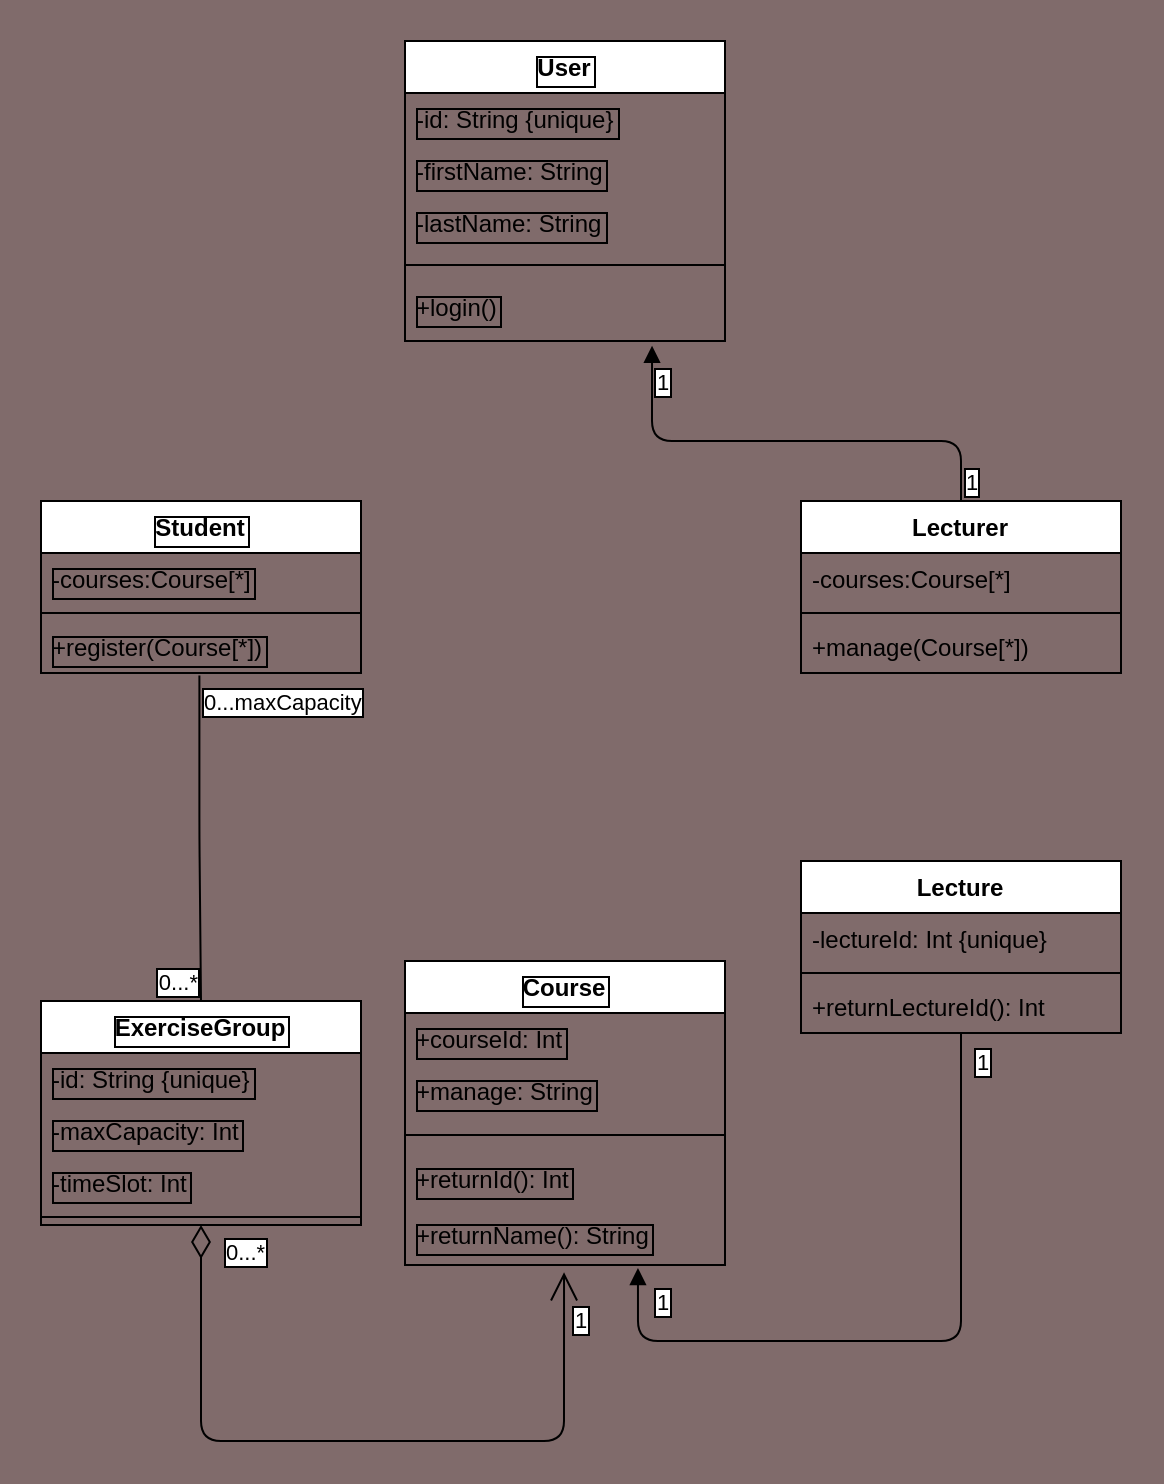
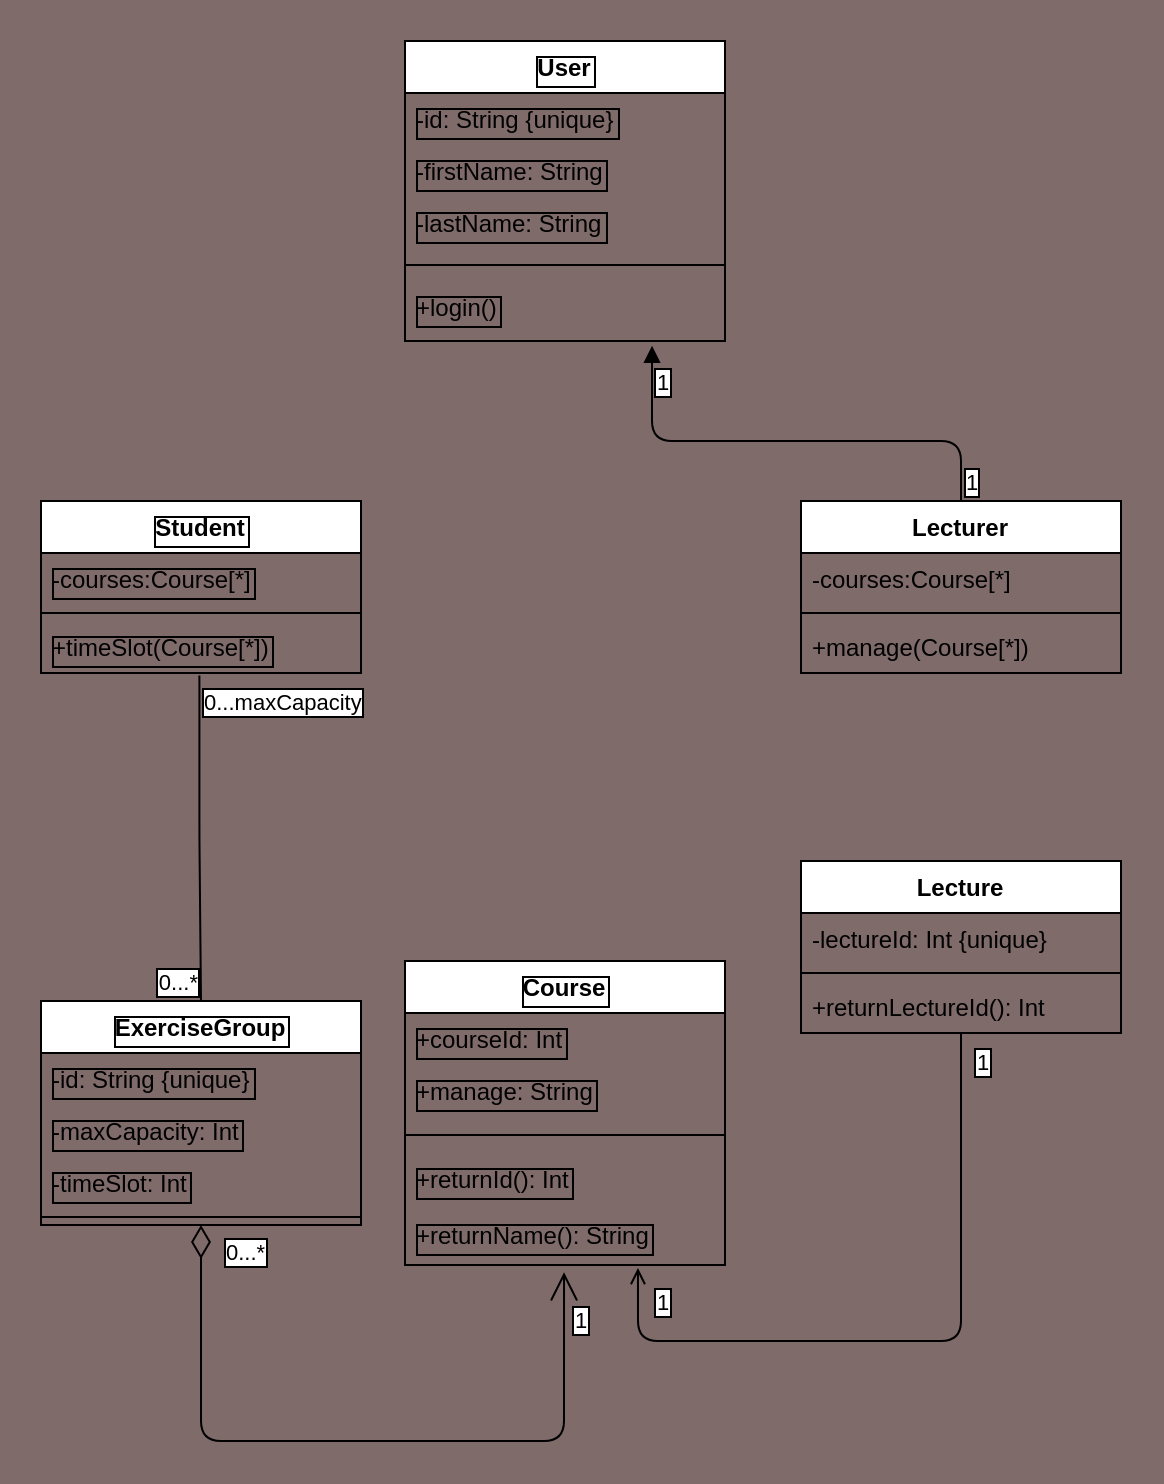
(183, 648) -> (180, 648)
(638, 1285) -> (638, 1281)
